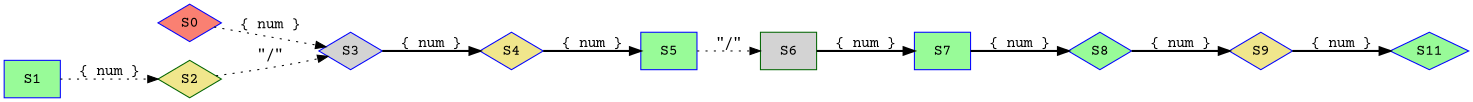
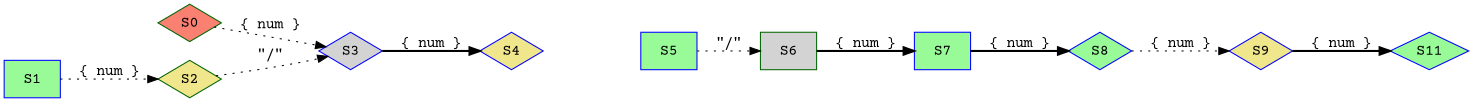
(190, 23) -> (190, 23)
(587, 51) -> none
(1175, 51) -> (1175, 51)
